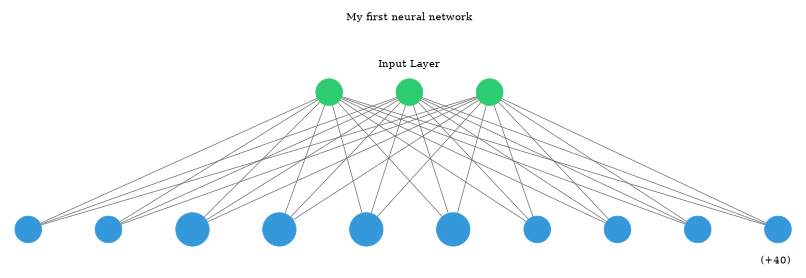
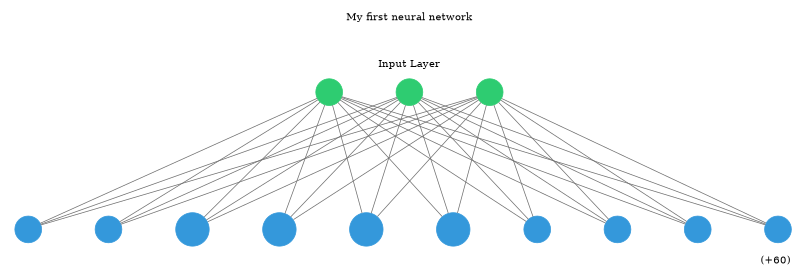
(774, 261) -> (774, 261)
